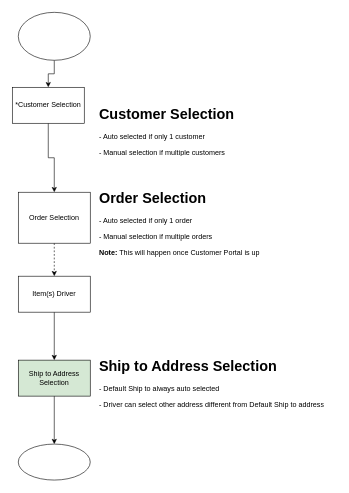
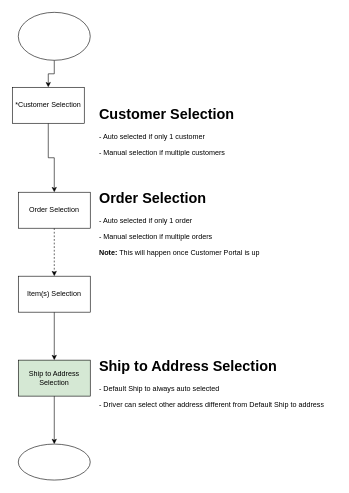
(54, 218) -> (54, 210)
(54, 294) -> (54, 294)
